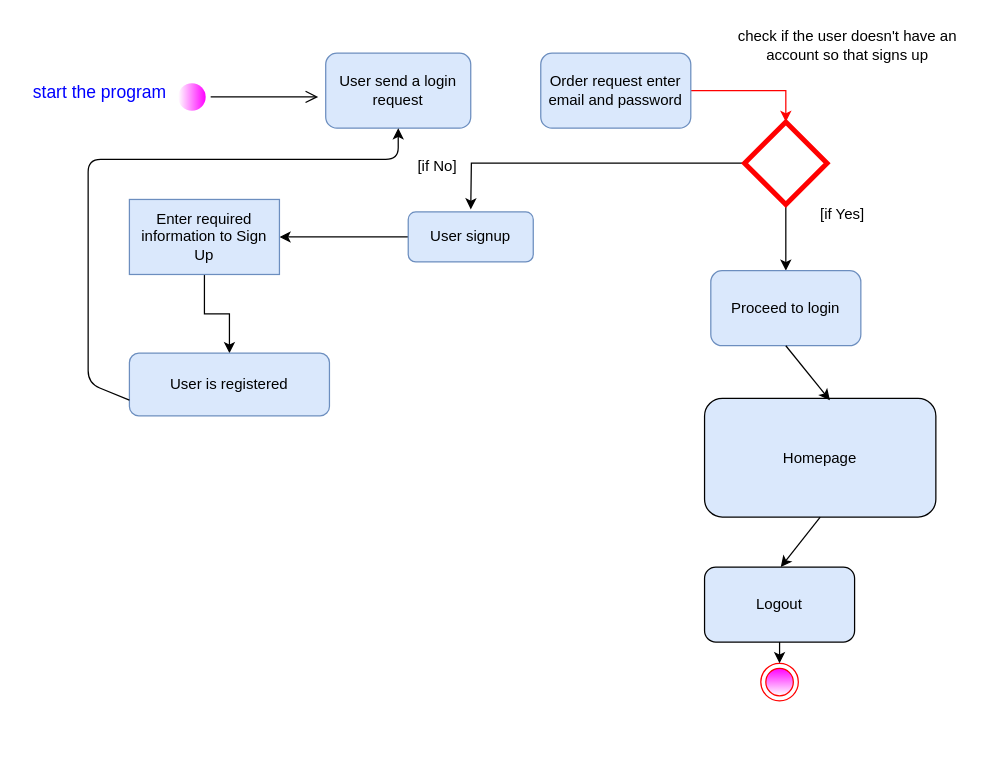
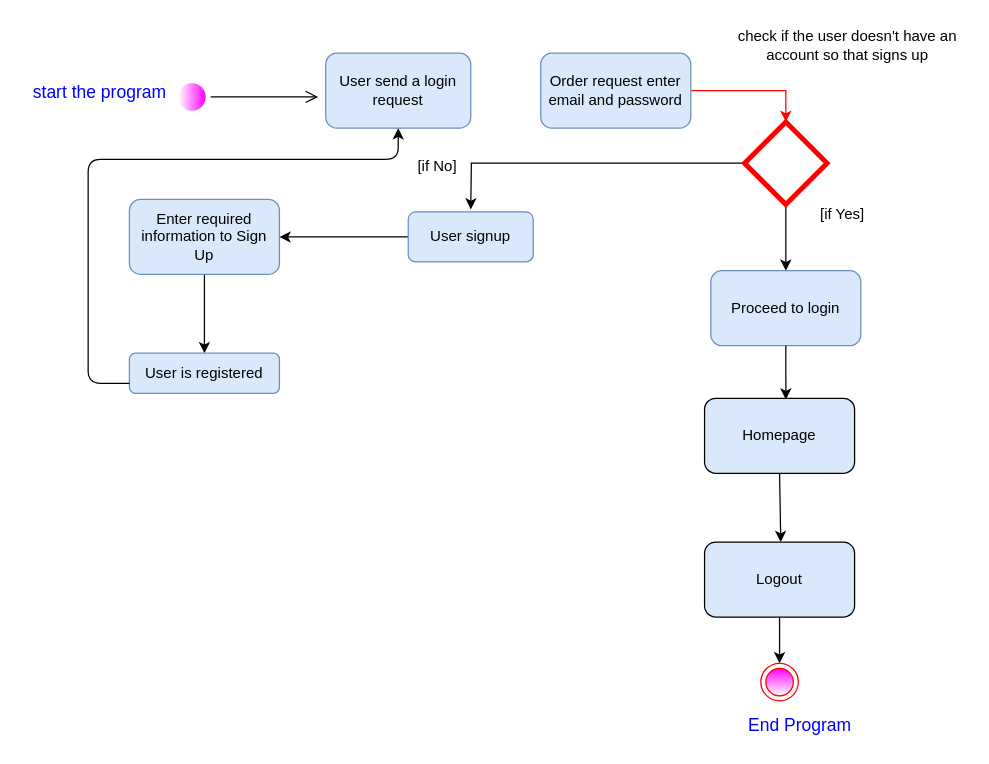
(204, 237) -> (204, 237)
(229, 384) -> (204, 373)
(820, 458) -> (779, 436)
(779, 604) -> (779, 579)
none -> (799, 725)
